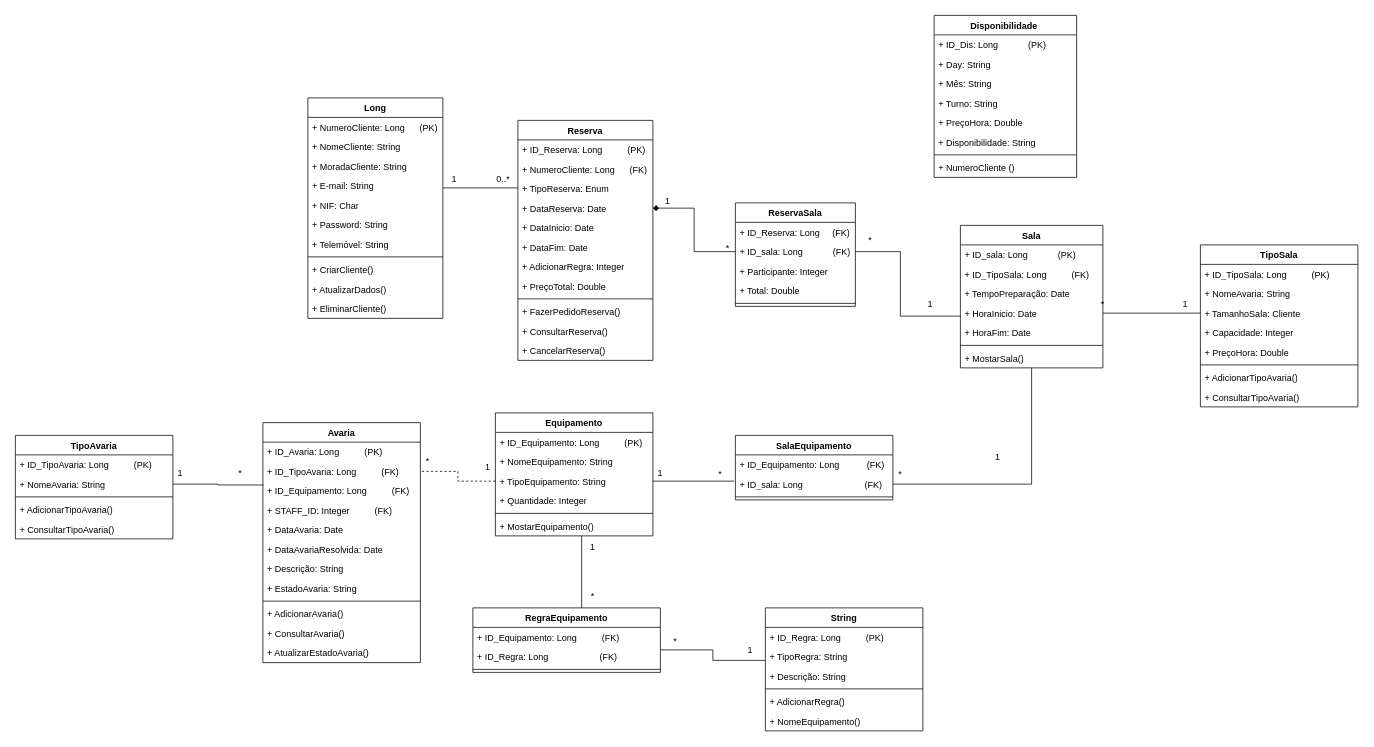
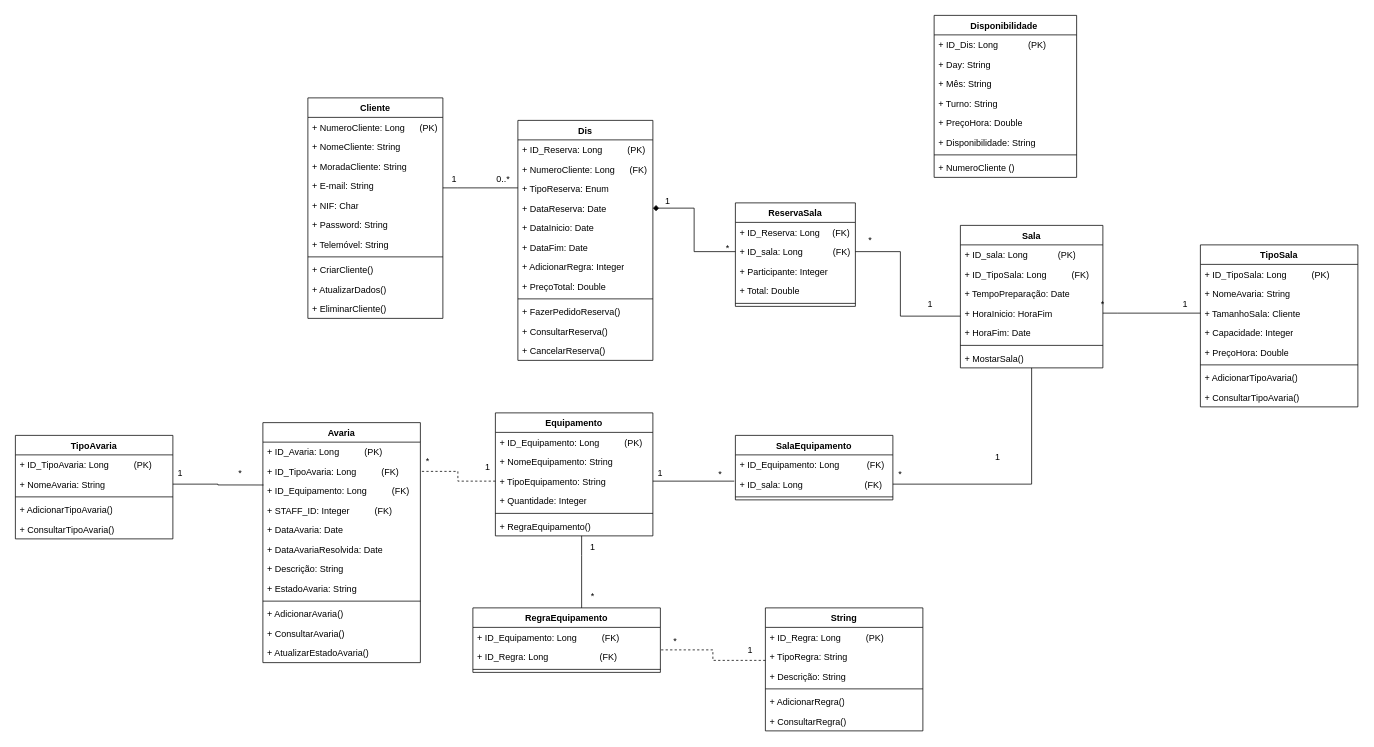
(375, 109) -> (375, 109)
(585, 131) -> (585, 131)
(1004, 314) -> (1011, 314)
(550, 527) -> (548, 527)
(713, 655) -> (713, 655)
(815, 722) -> (813, 722)
